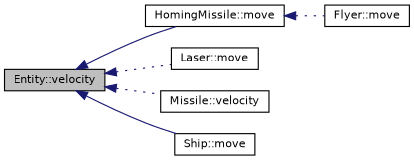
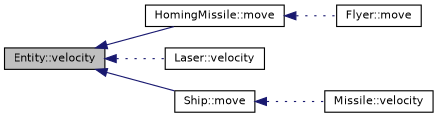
(215, 59) -> (215, 59)
(138, 91) -> (296, 102)
